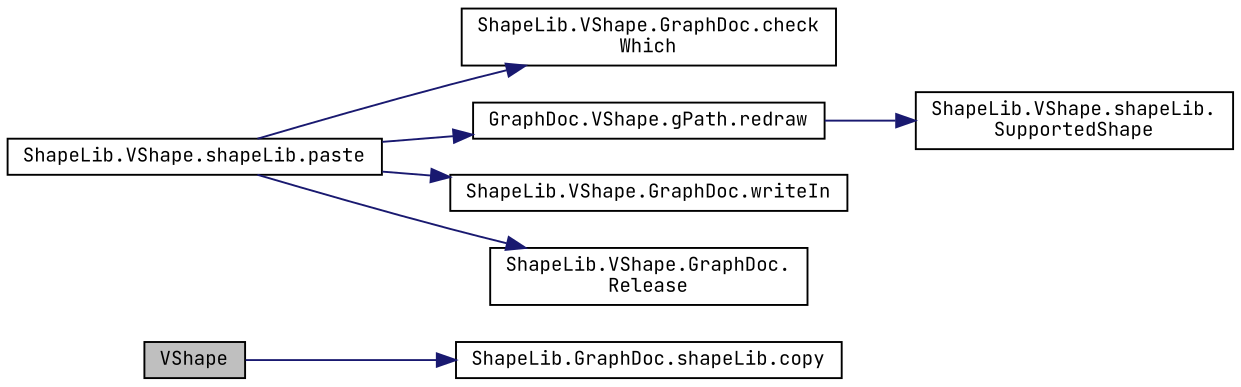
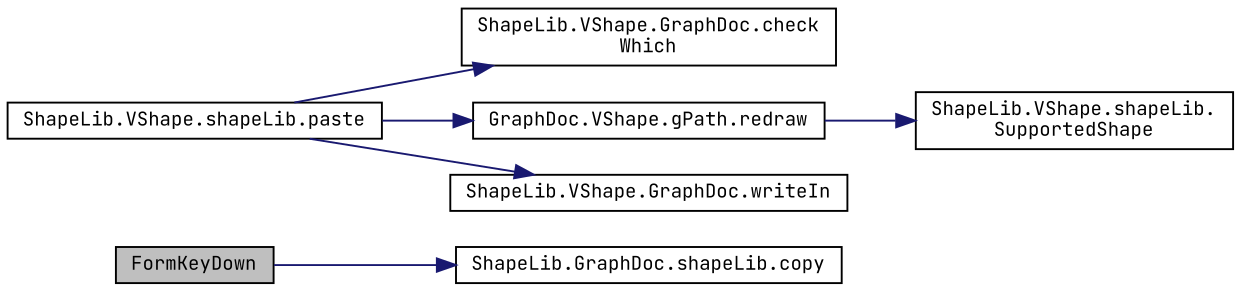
(649, 276) -> none
(195, 360) -> (195, 265)
